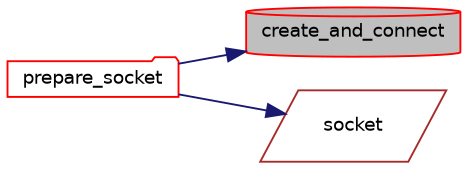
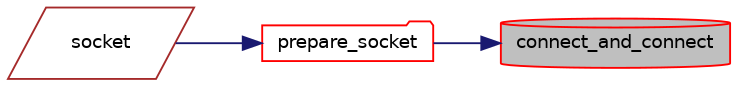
(353, 32) -> (615, 43)
(223, 102) -> (209, 43)
